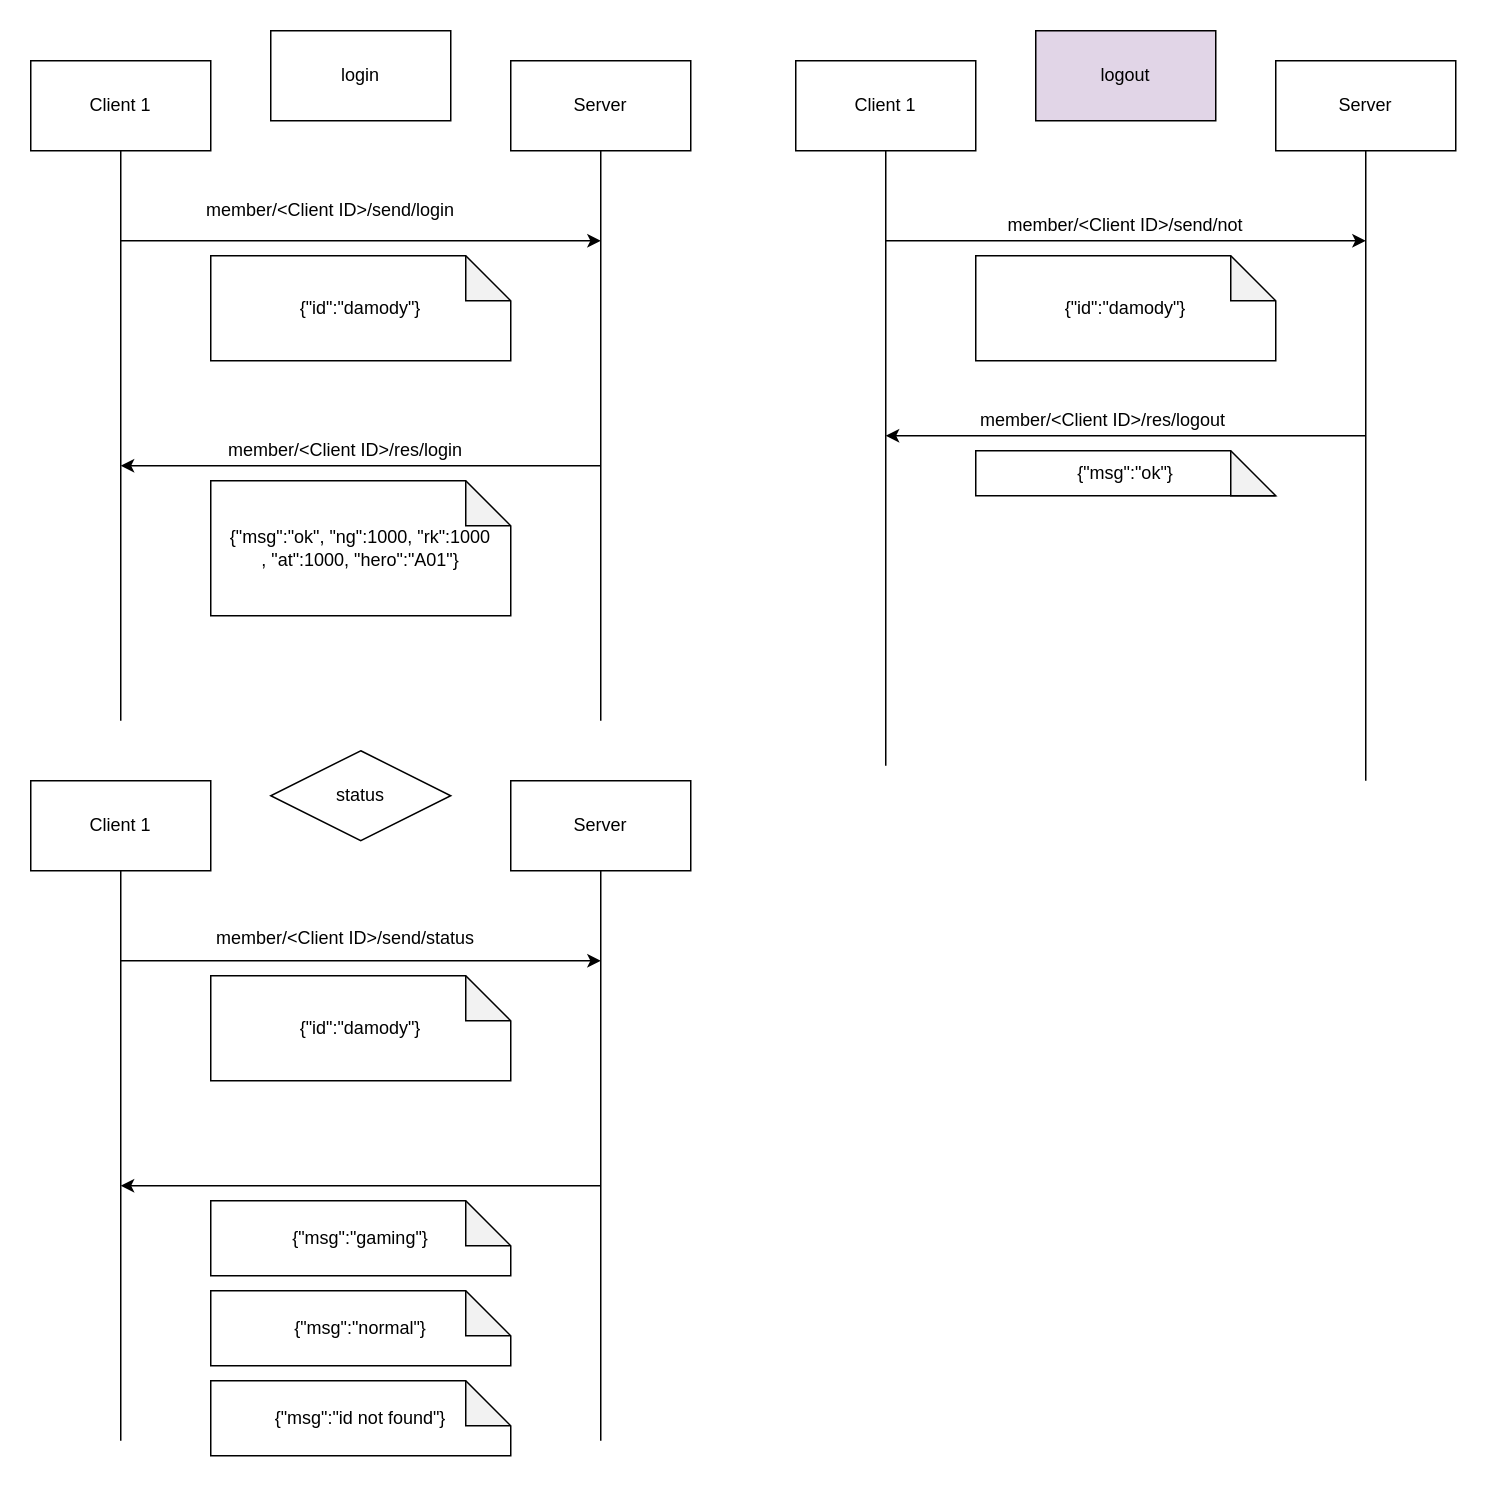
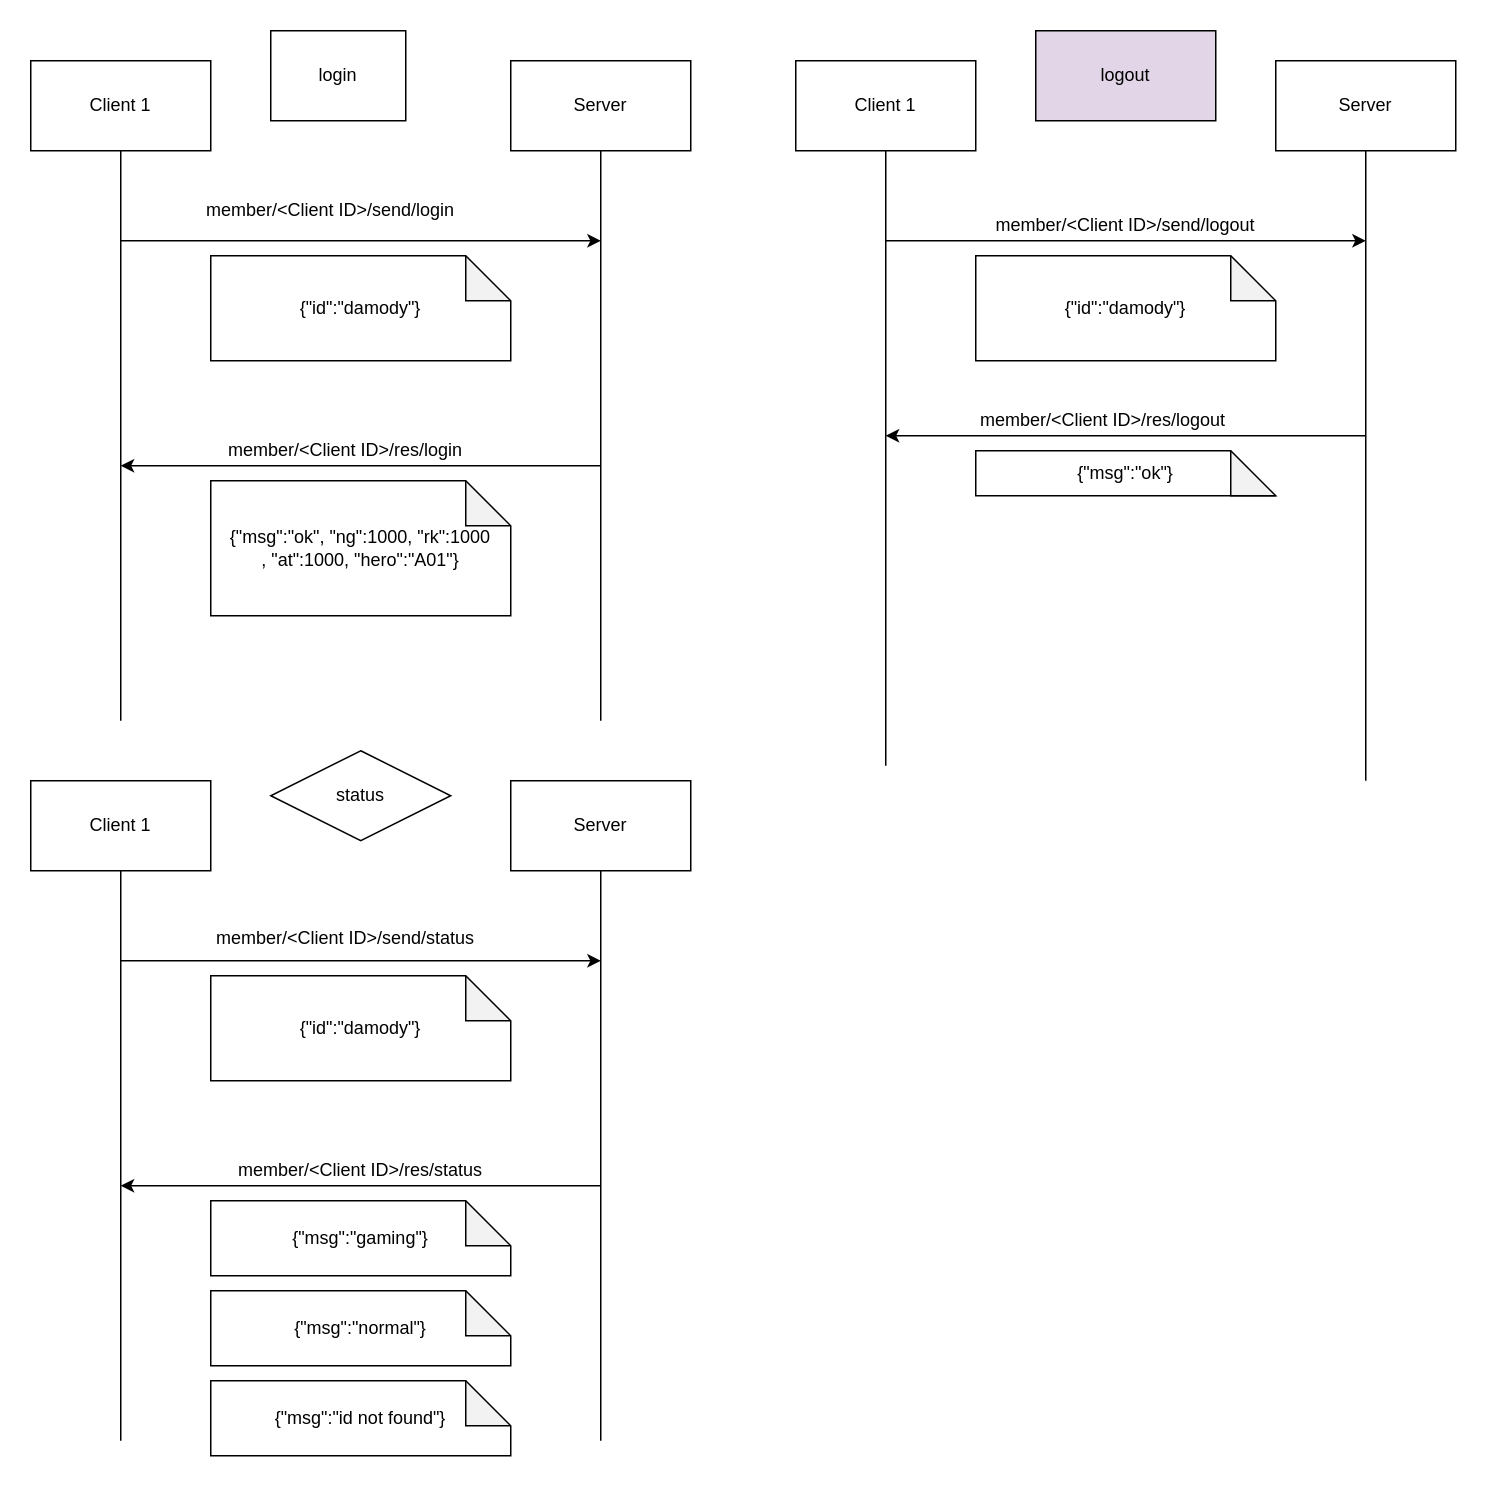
(361, 76) -> (338, 76)
(1126, 226) -> (1126, 226)
none -> (361, 1171)
